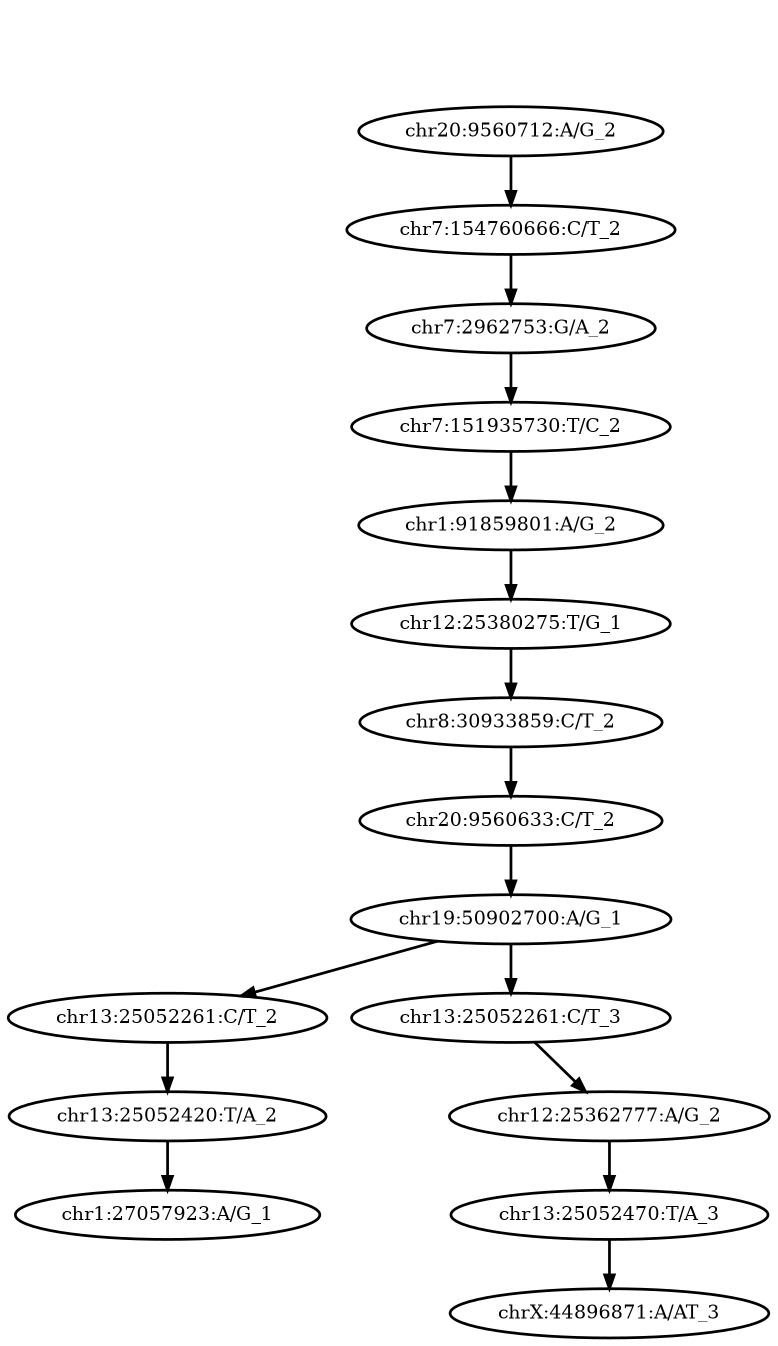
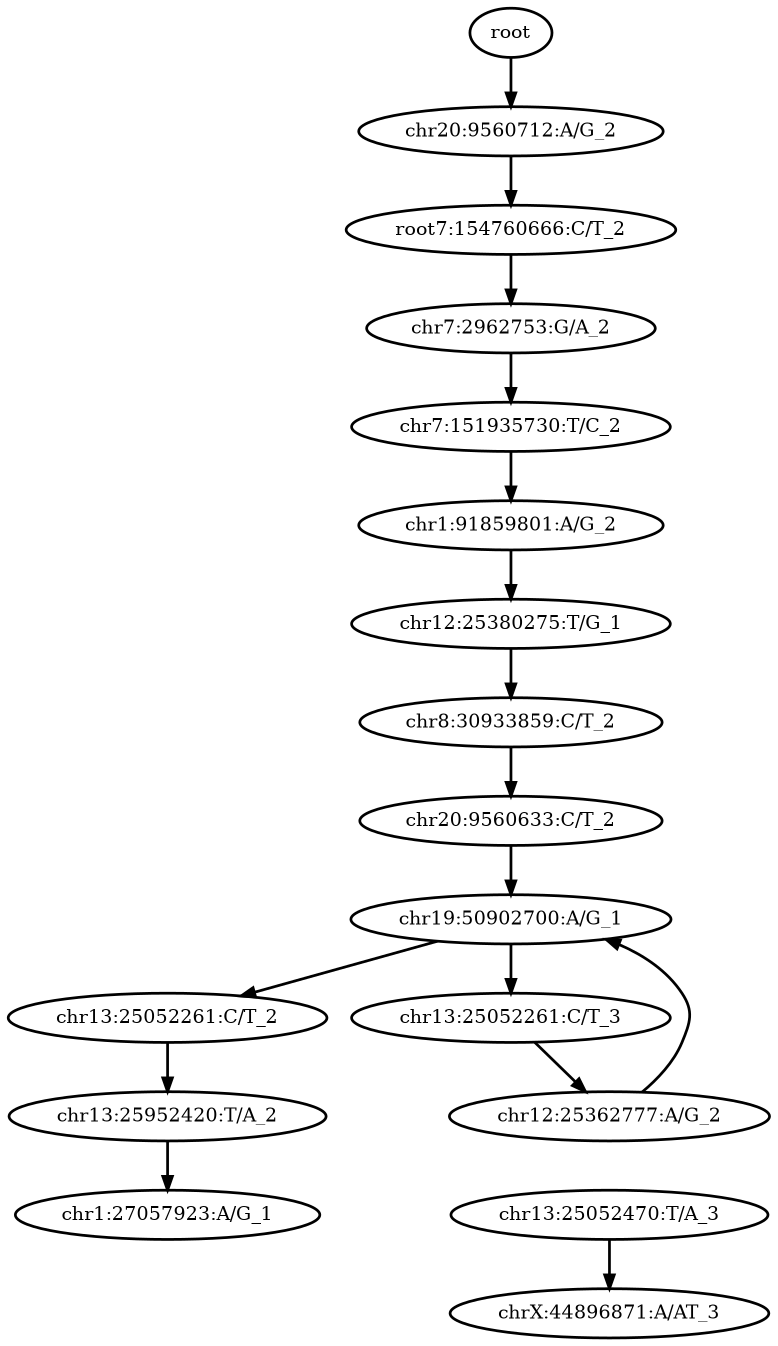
none -> (511, 33)
(511, 230) -> (511, 230)
(168, 1116) -> (168, 1116)
(609, 1159) -> (689, 1009)
